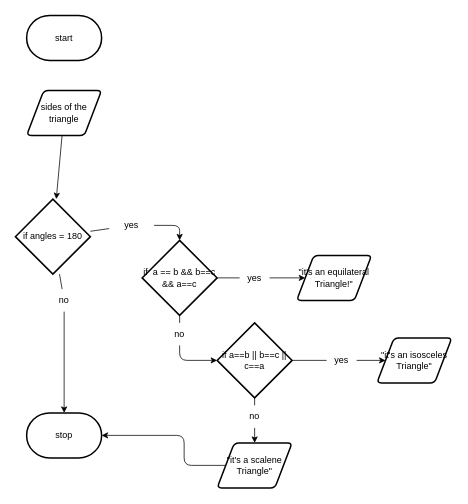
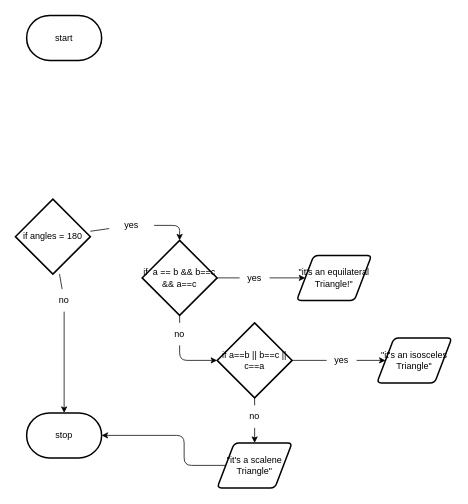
(64, 113) -> none
(59, 164) -> none
